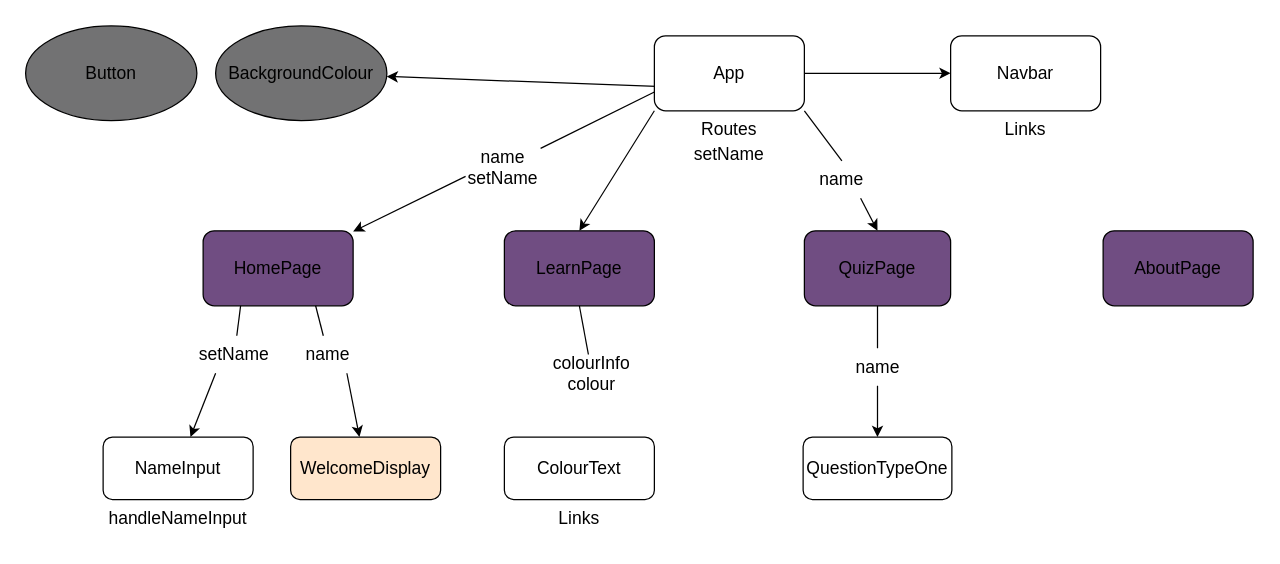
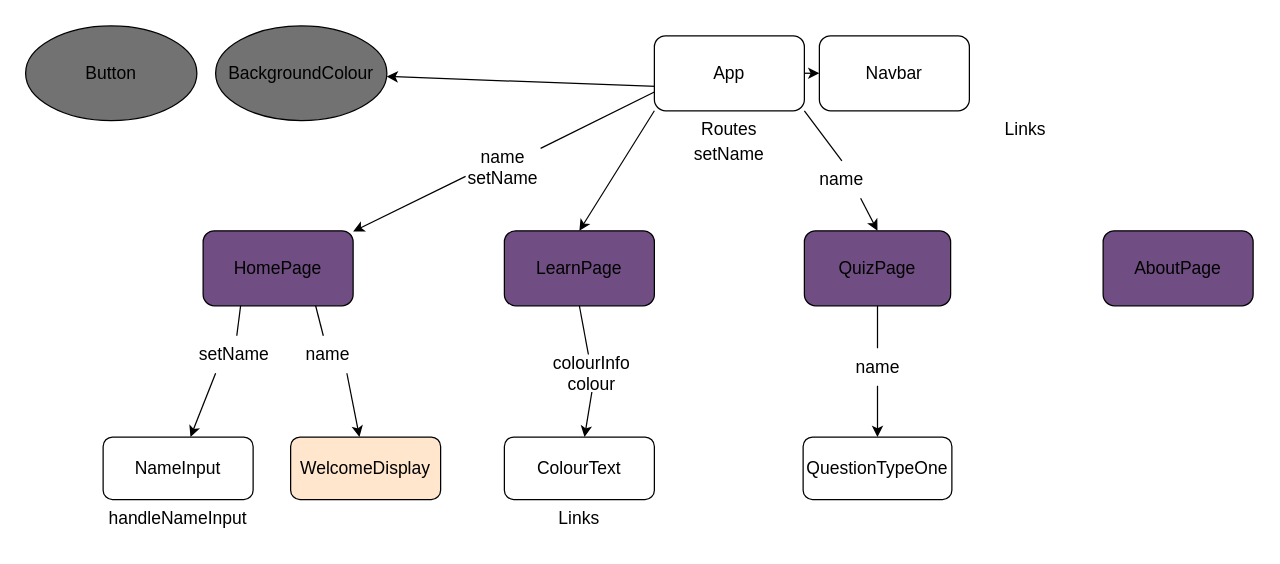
(1026, 73) -> (894, 73)
none -> (589, 410)
